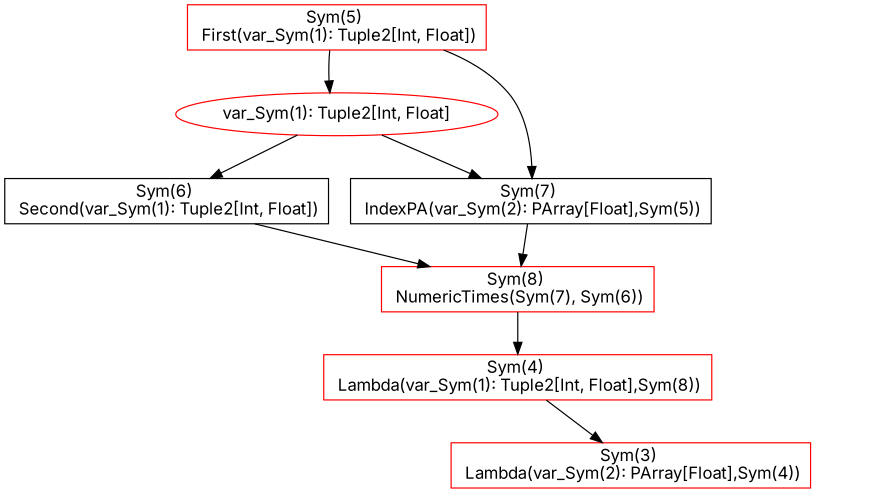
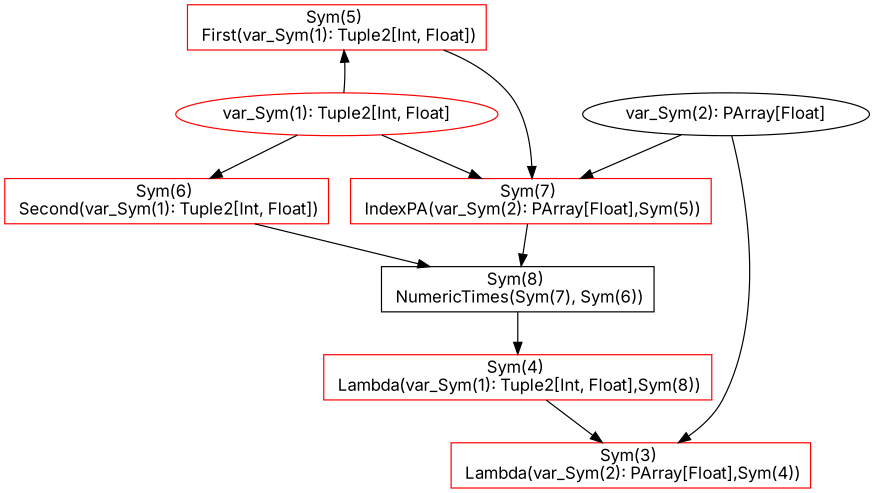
(329, 66) -> (345, 78)
none -> (726, 114)
(167, 201) -> (167, 201)
(531, 201) -> (531, 201)
(518, 289) -> (518, 289)
